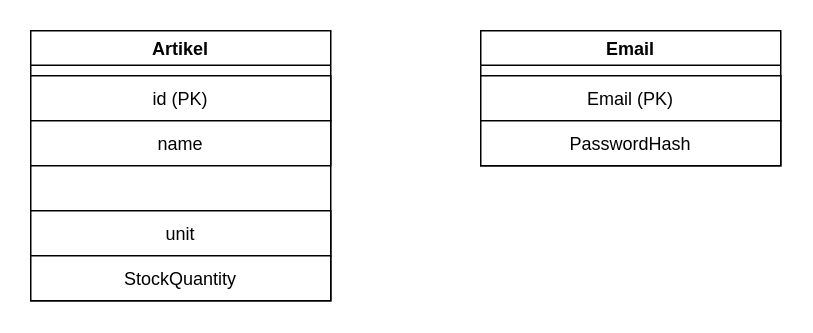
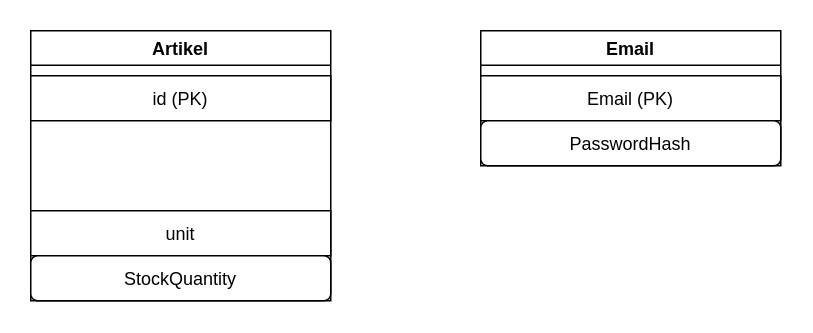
(181, 143) -> none
(631, 143) -> (631, 143)
(181, 278) -> (181, 278)
